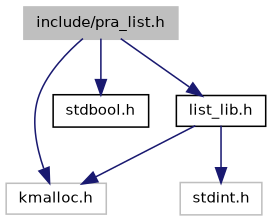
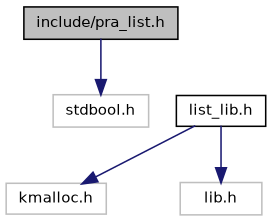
(101, 23) -> (101, 23)
(155, 63) -> none
(39, 96) -> none
(101, 111) -> (101, 111)
(221, 199) -> (221, 199)
